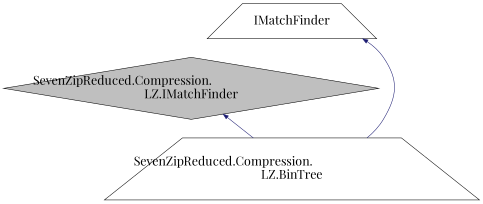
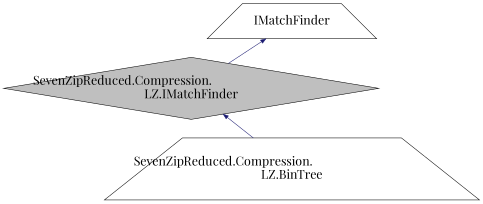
(394, 89) -> (245, 53)
